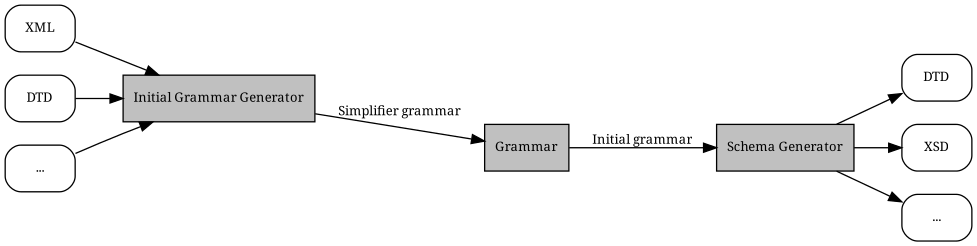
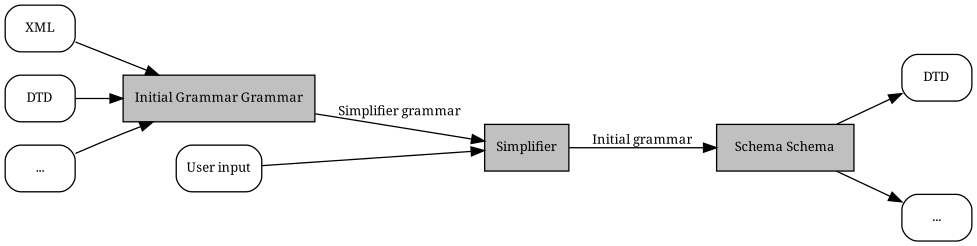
(219, 98) -> (219, 98)
(527, 148) -> (527, 148)
(785, 148) -> (785, 148)
(937, 148) -> none
none -> (219, 168)
